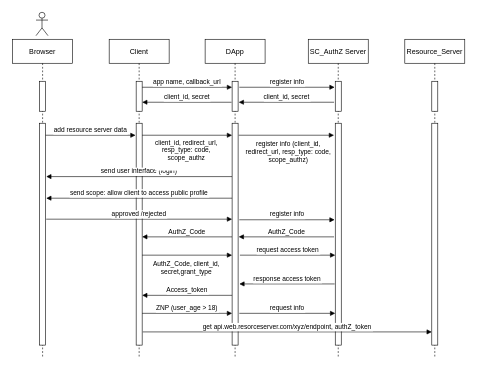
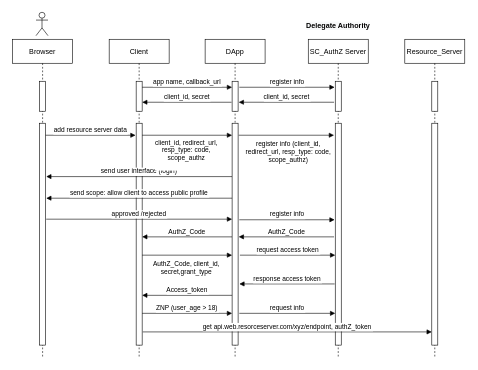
none -> (338, 27)
